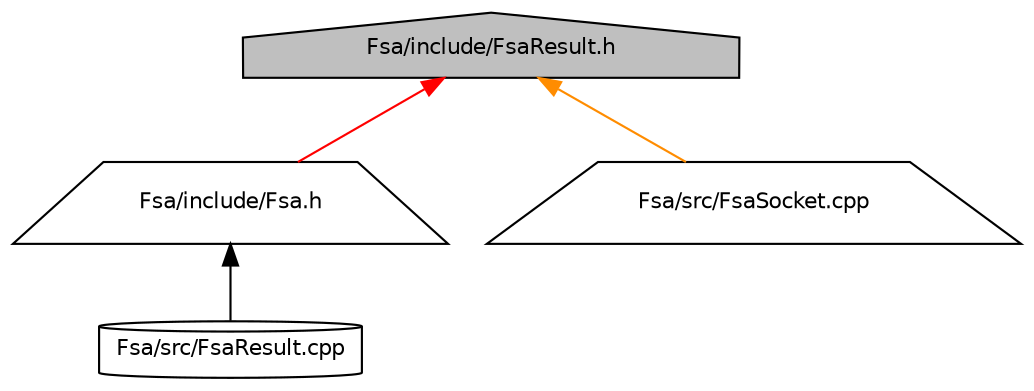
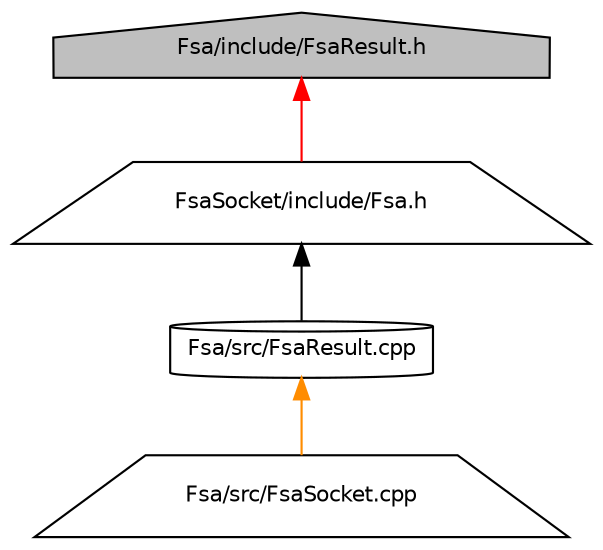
(622, 126) -> (302, 428)
(230, 203) -> (302, 203)
